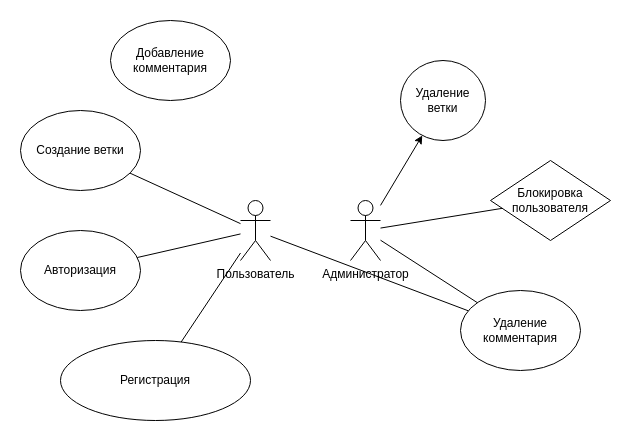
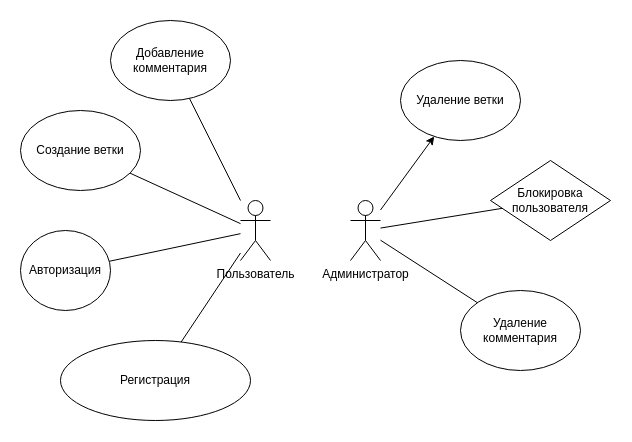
(443, 101) -> (461, 101)
(81, 271) -> (66, 271)
(369, 273) -> (215, 149)
